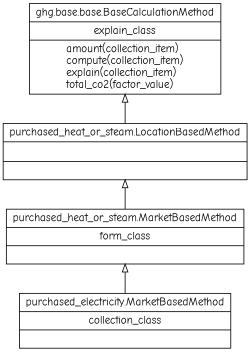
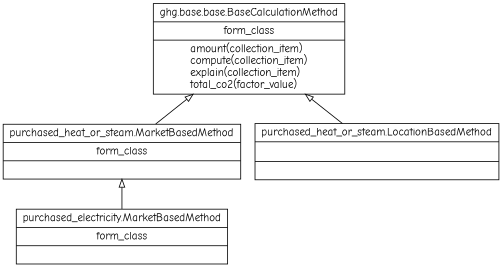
(125, 31) -> (249, 31)
(125, 198) -> (171, 112)
(125, 320) -> (122, 236)
